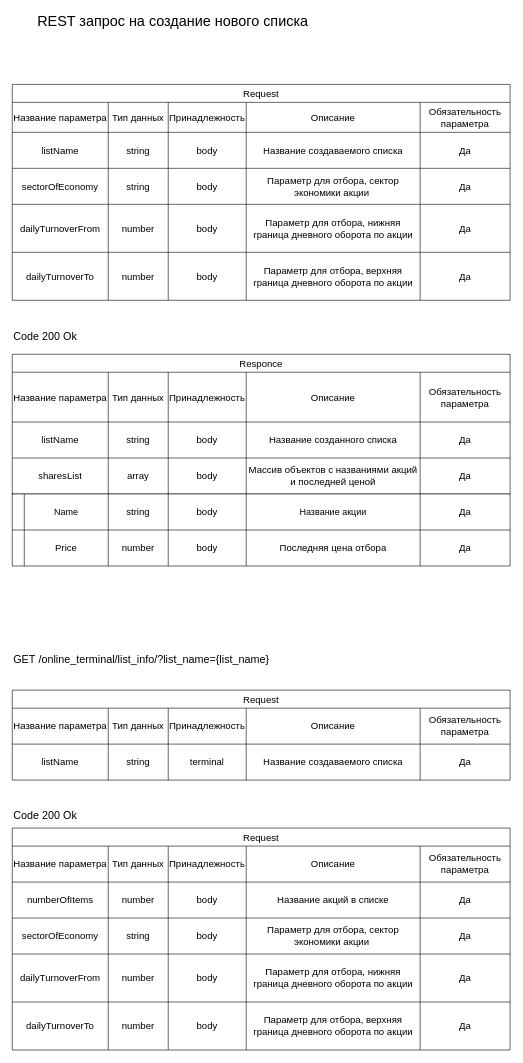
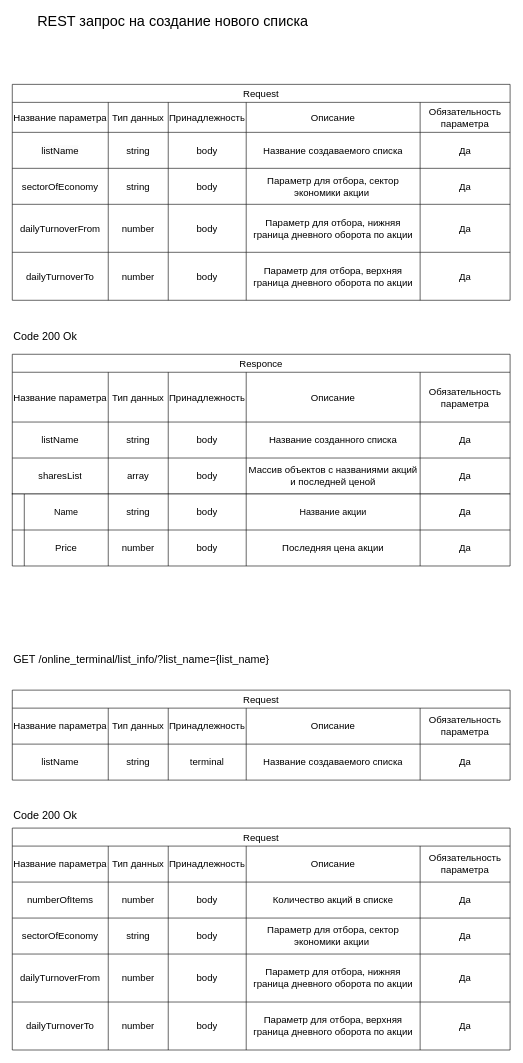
(333, 548) -> (333, 548)
(333, 900) -> (333, 900)
